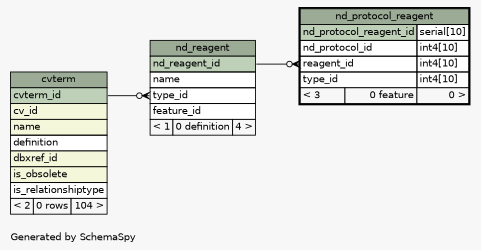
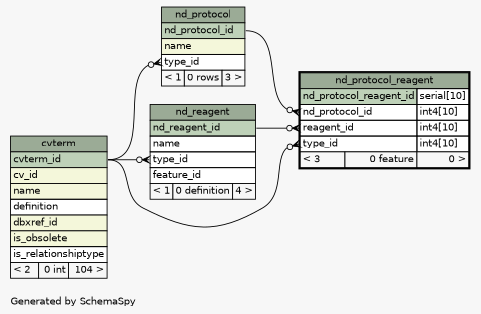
none -> (203, 47)
(52, 206) -> (55, 270)
none -> (205, 227)
